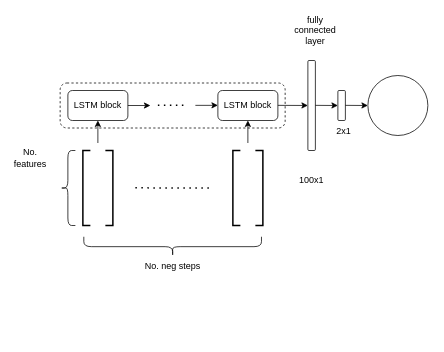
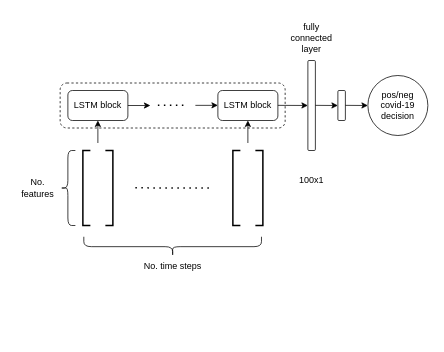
(315, 30) -> (312, 38)
none -> (398, 105)
(344, 132) -> none
(30, 158) -> (38, 188)
(173, 267) -> (173, 267)
